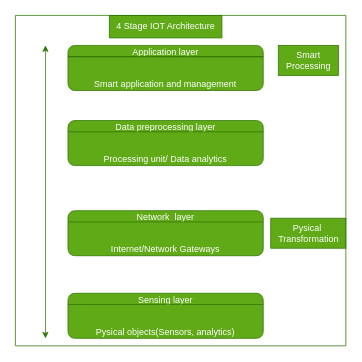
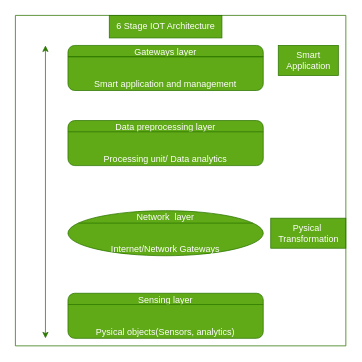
(166, 27) -> (166, 27)
(308, 60) -> (308, 60)
(165, 68) -> (165, 68)
(165, 233) -> (165, 233)
